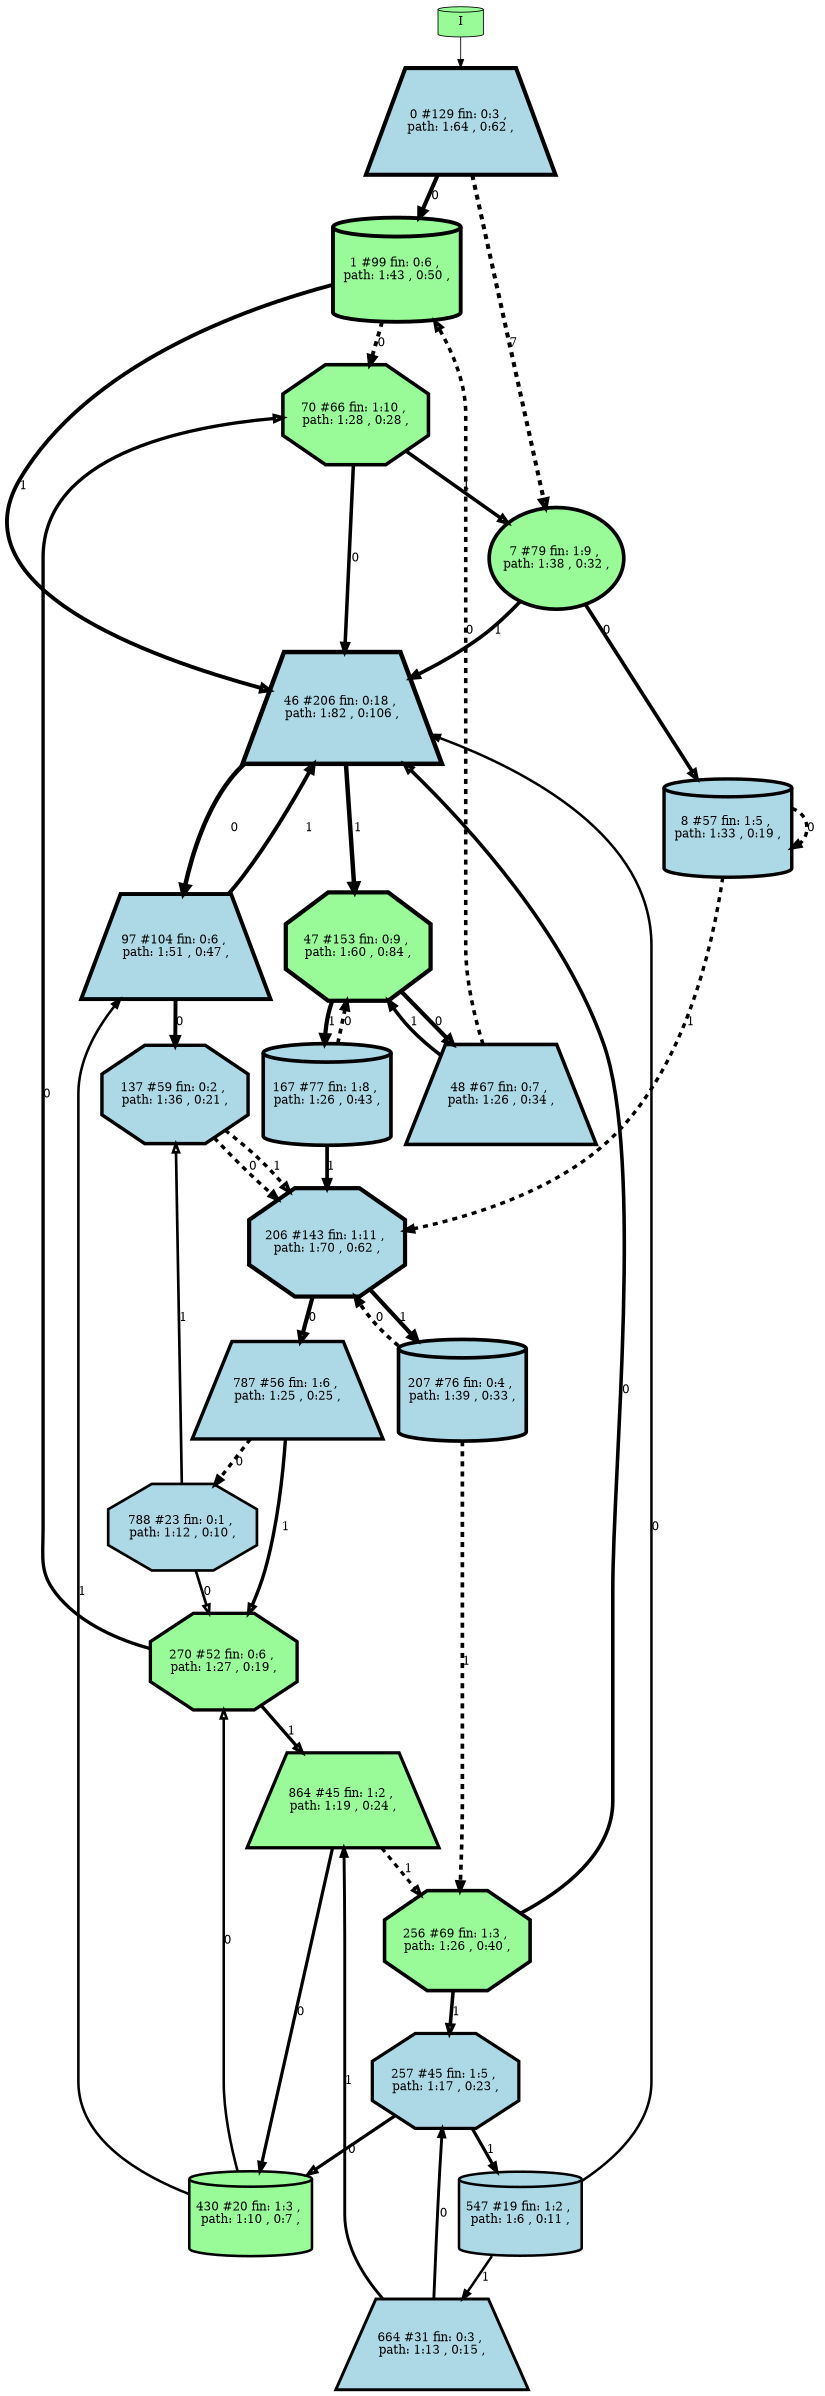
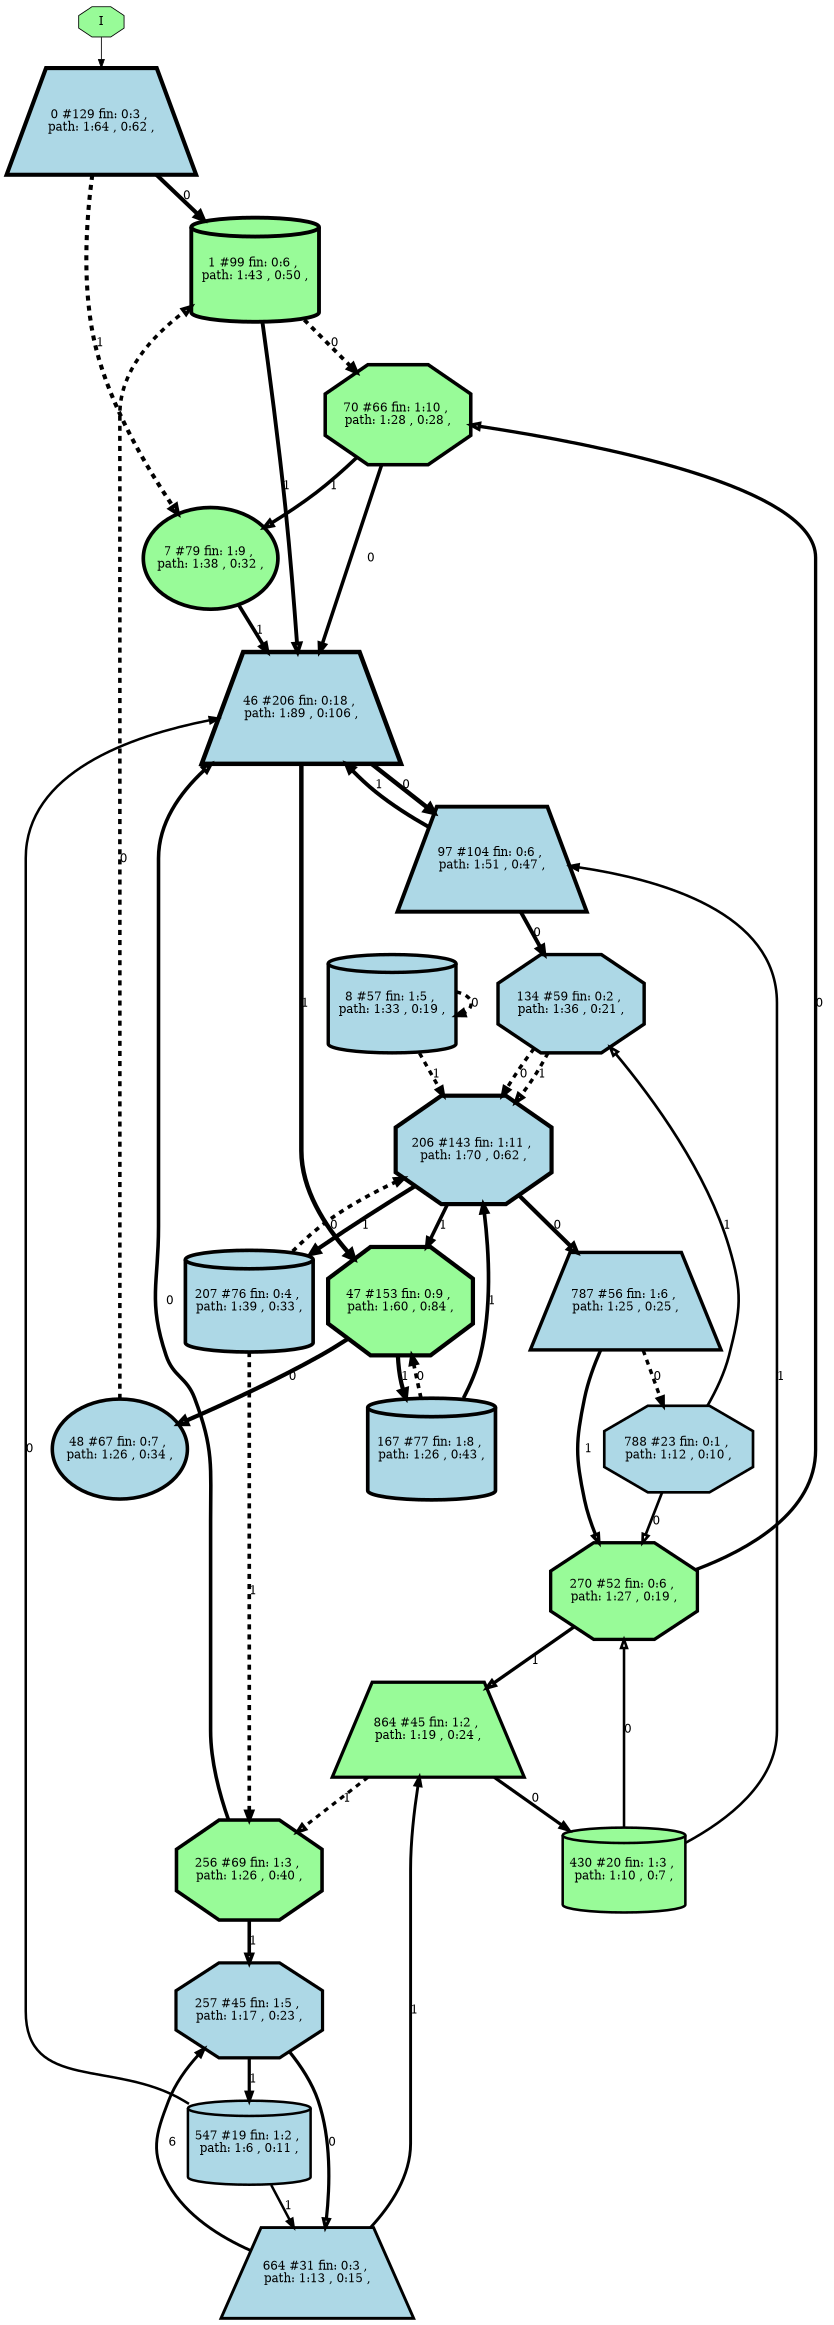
(461, 22) -> (101, 22)
(515, 343) -> (102, 343)
(639, 688) -> none
(342, 708) -> (301, 708)
(415, 1034) -> (439, 1222)
(175, 1094) -> (571, 1004)
(501, 1094) -> (120, 1449)
(355, 2143) -> (326, 2131)
(446, 2214) -> (174, 2143)
